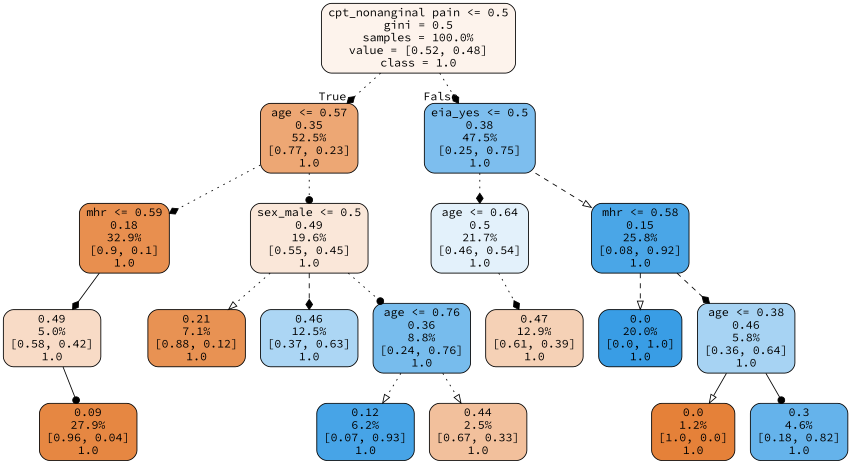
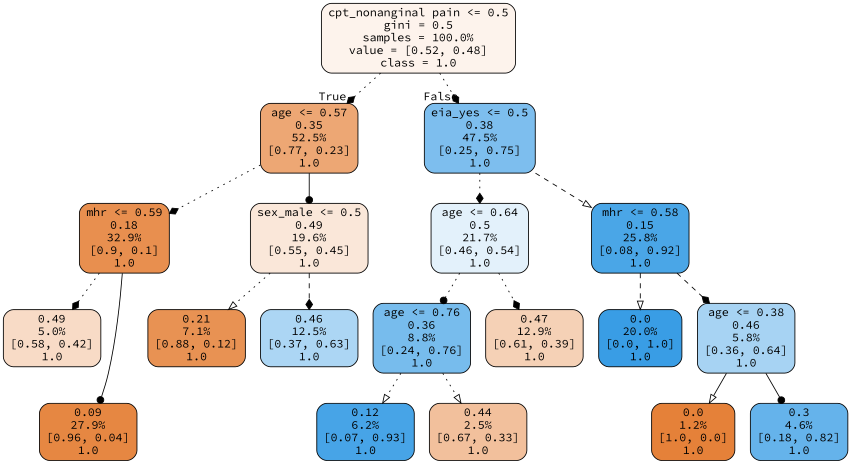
(309, 185) -> (309, 185)
(363, 286) -> (453, 285)
(89, 287) -> (89, 287)
(69, 382) -> (115, 336)
